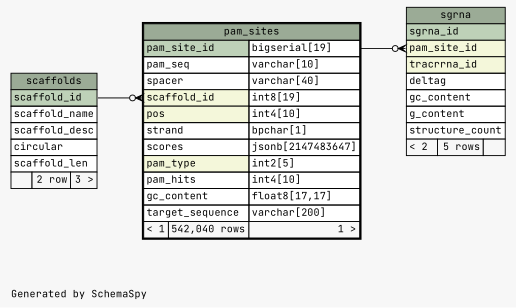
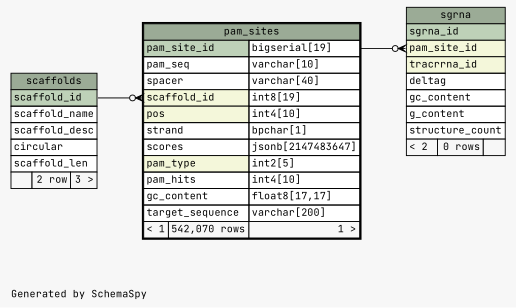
(462, 147) -> (462, 147)
(209, 229) -> (209, 229)
